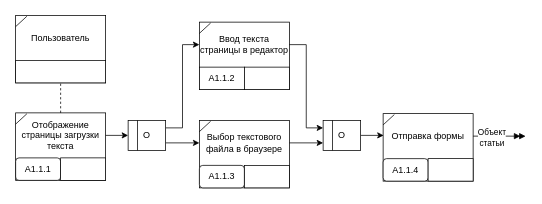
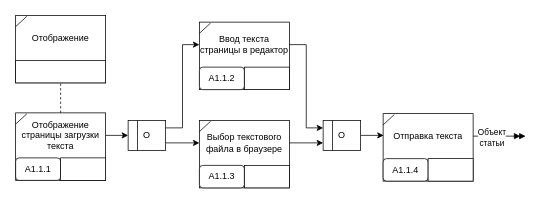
(60, 38) -> (60, 38)
(222, 78) -> (222, 78)
(428, 136) -> (428, 136)
